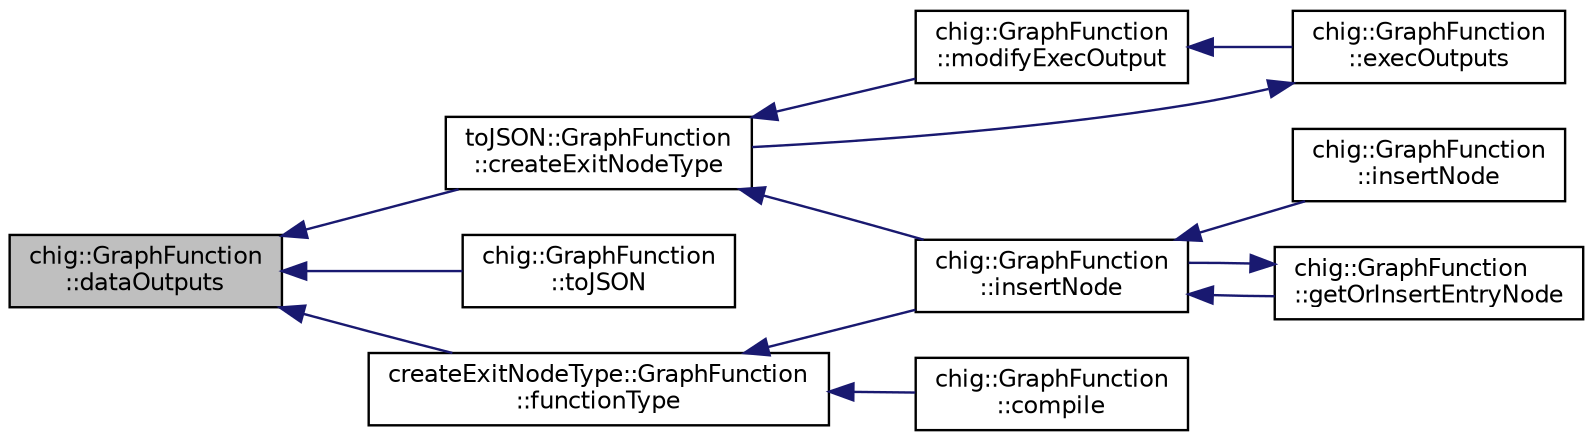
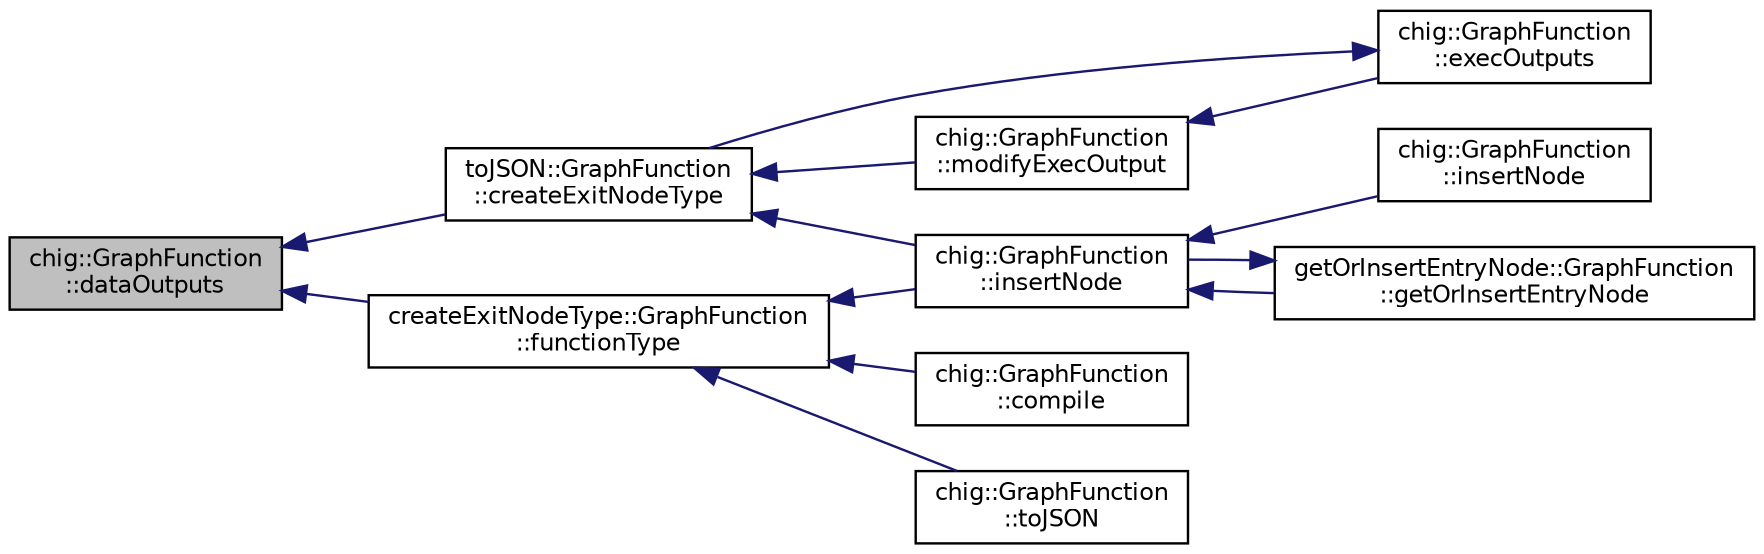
(385, 271) -> (837, 424)
(1429, 283) -> (1515, 283)
